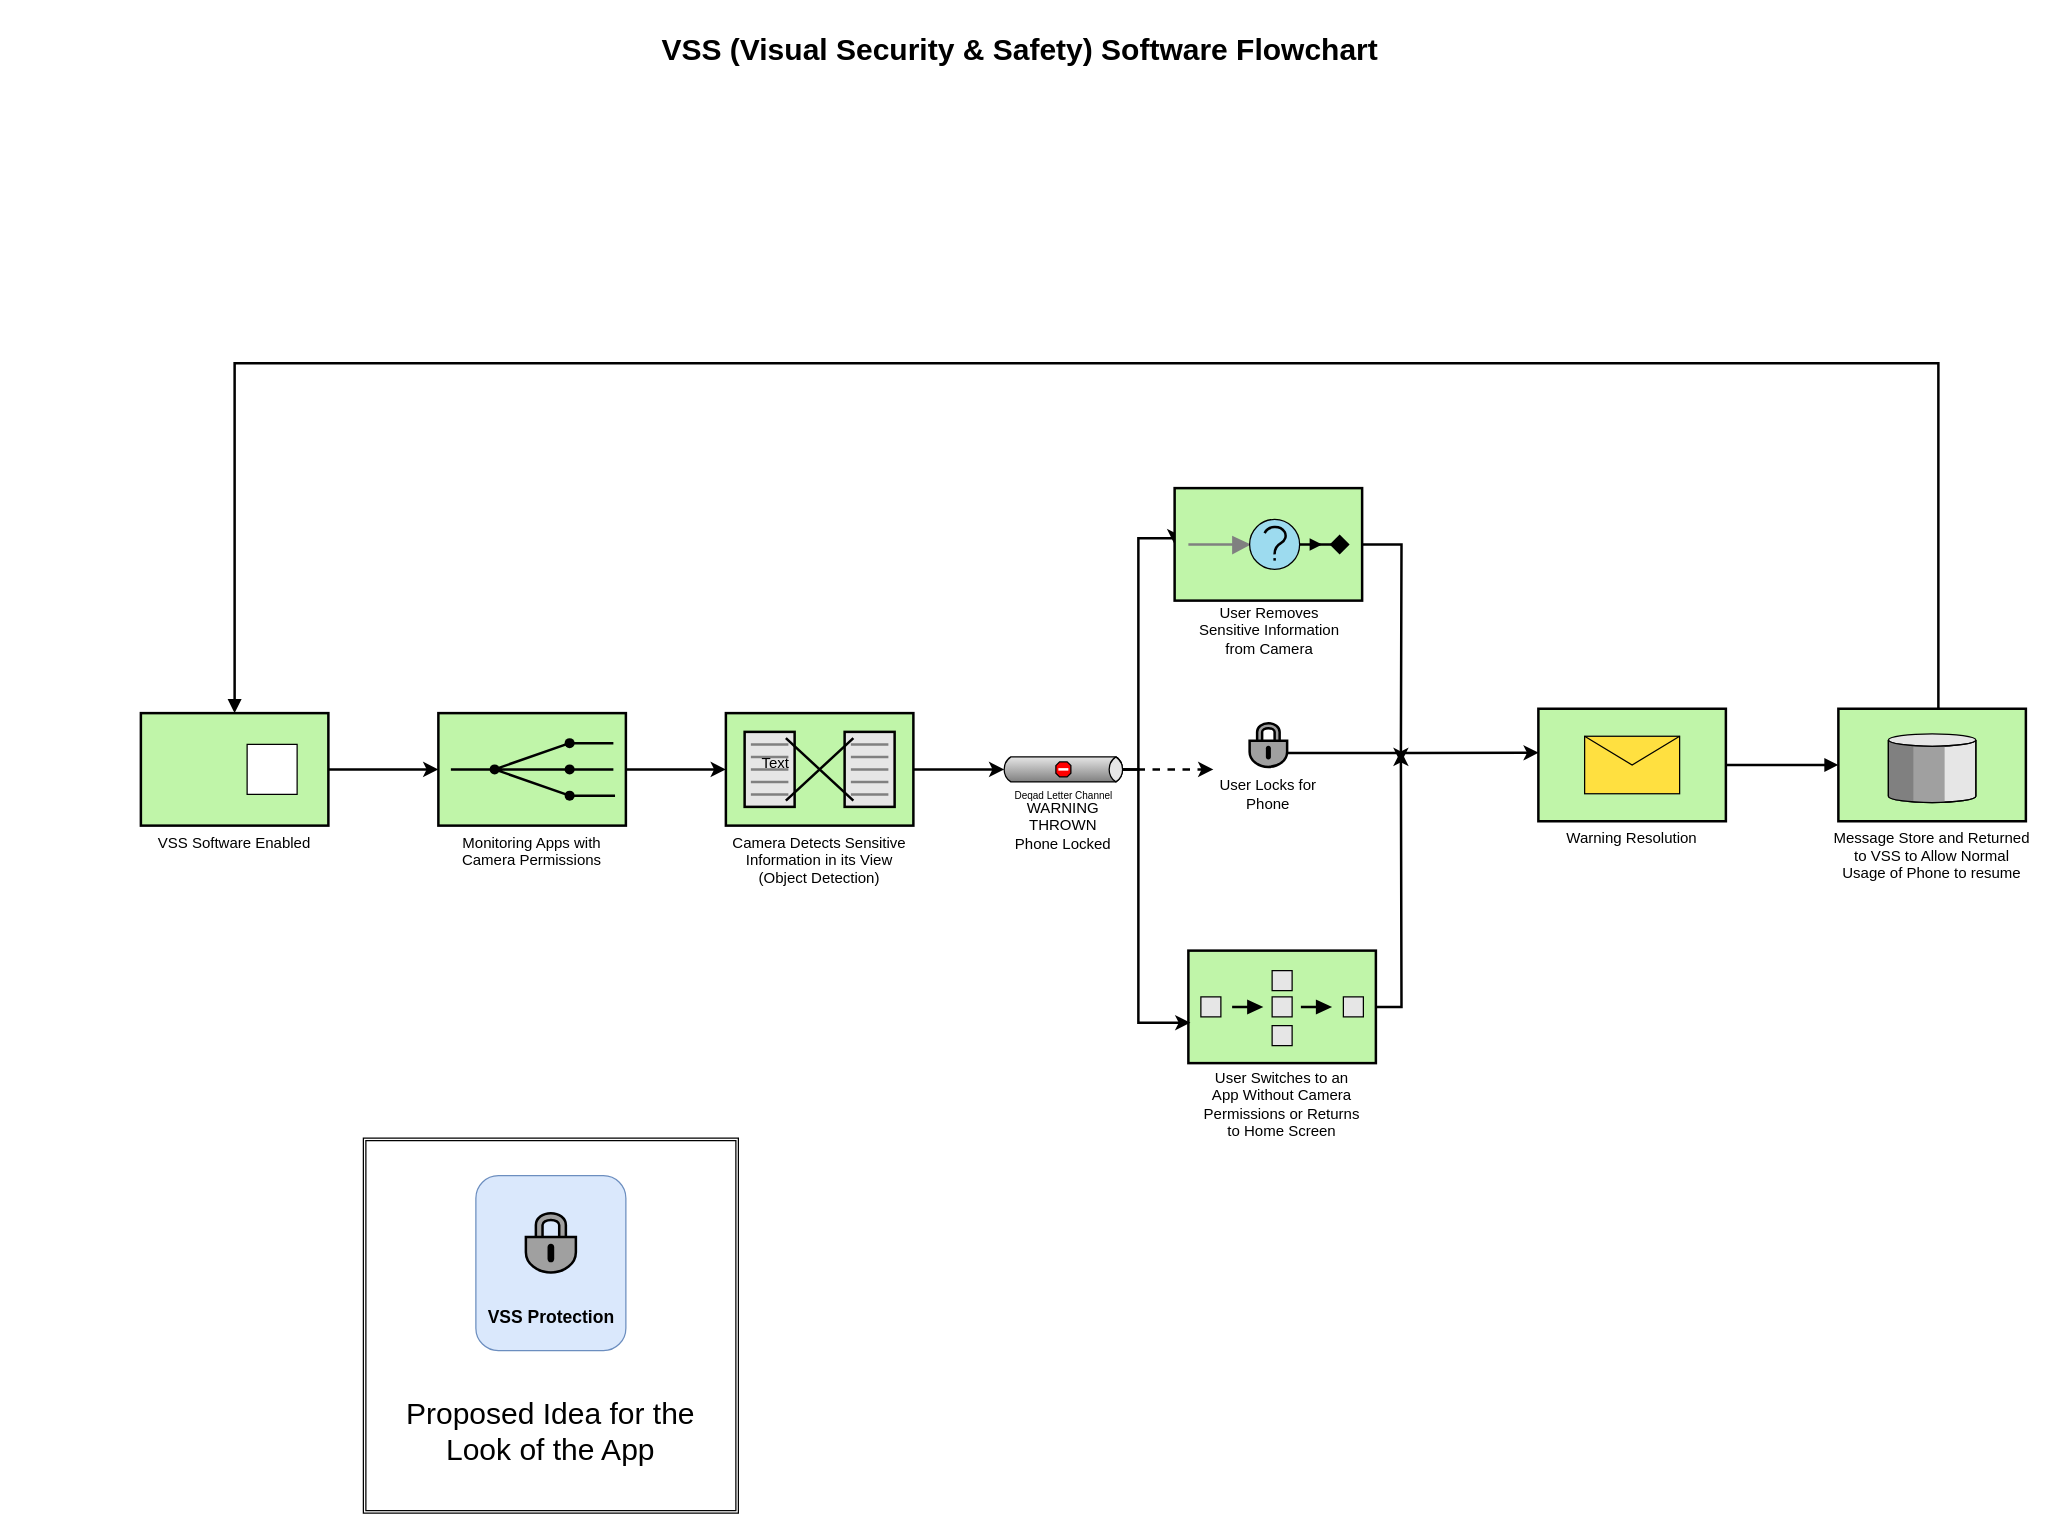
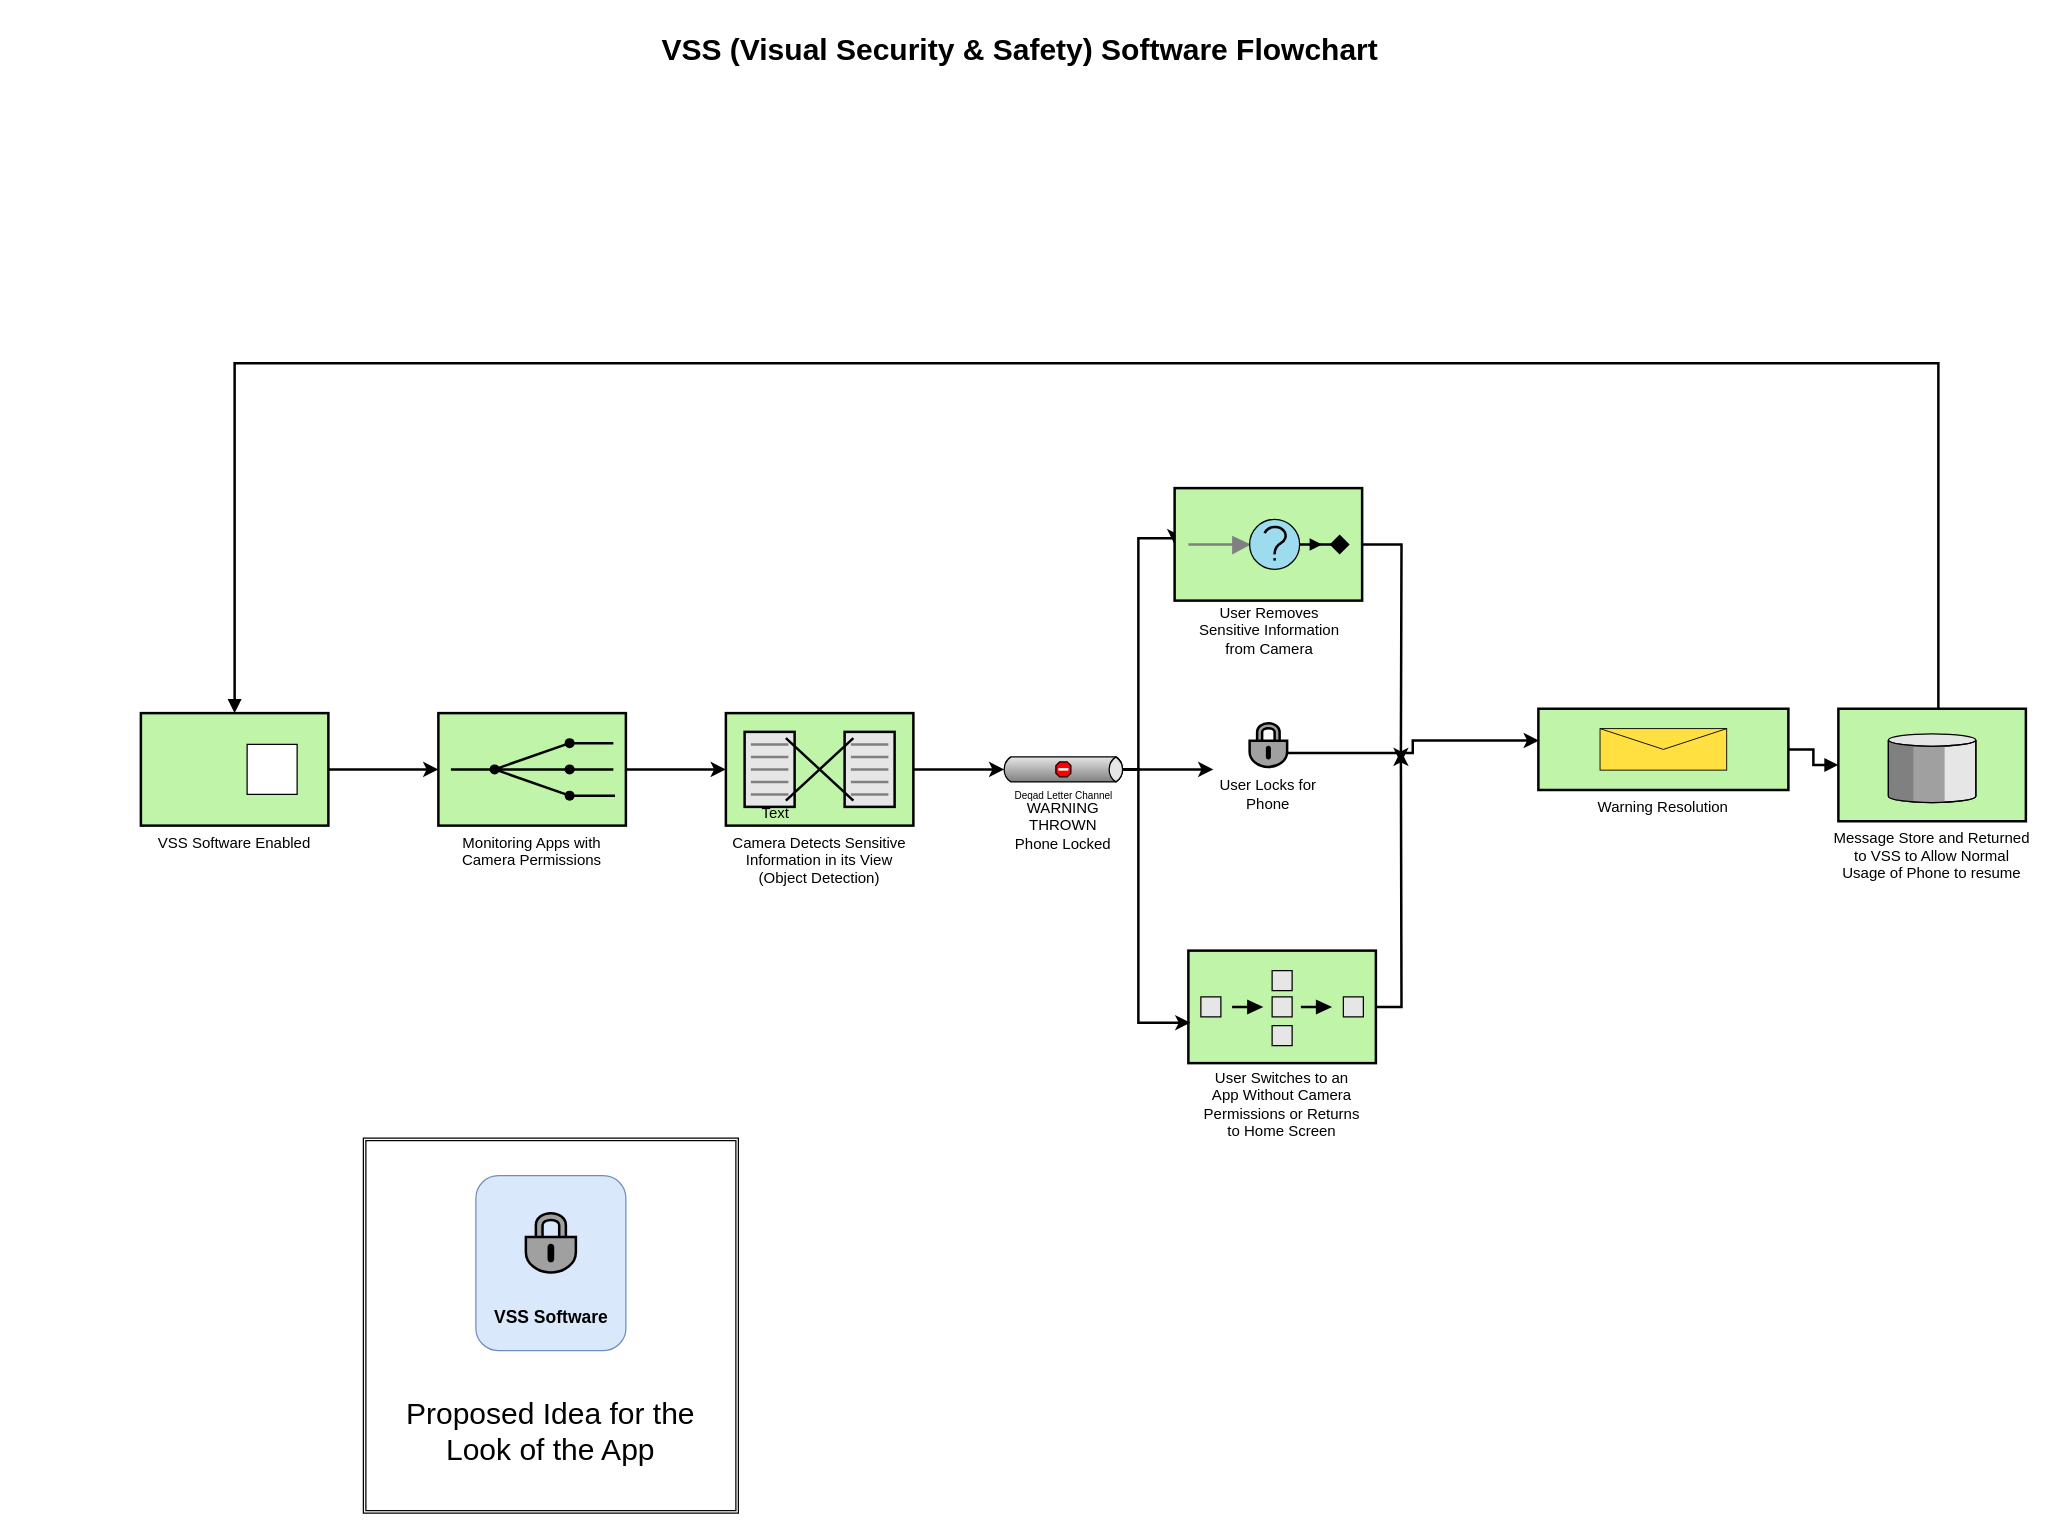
(776, 763) -> (776, 813)
(1632, 765) -> (1663, 749)
(1173, 769) -> (1173, 769)
(551, 1313) -> (551, 1313)
